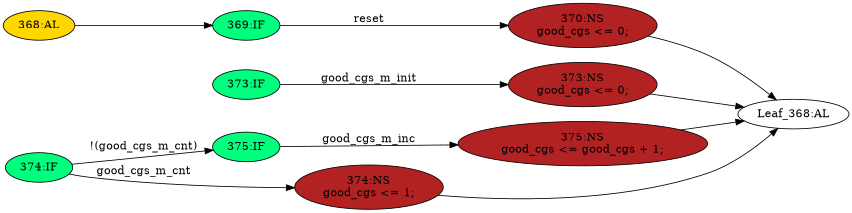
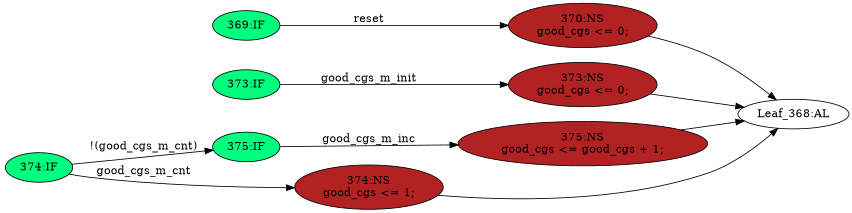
(39, 25) -> none
